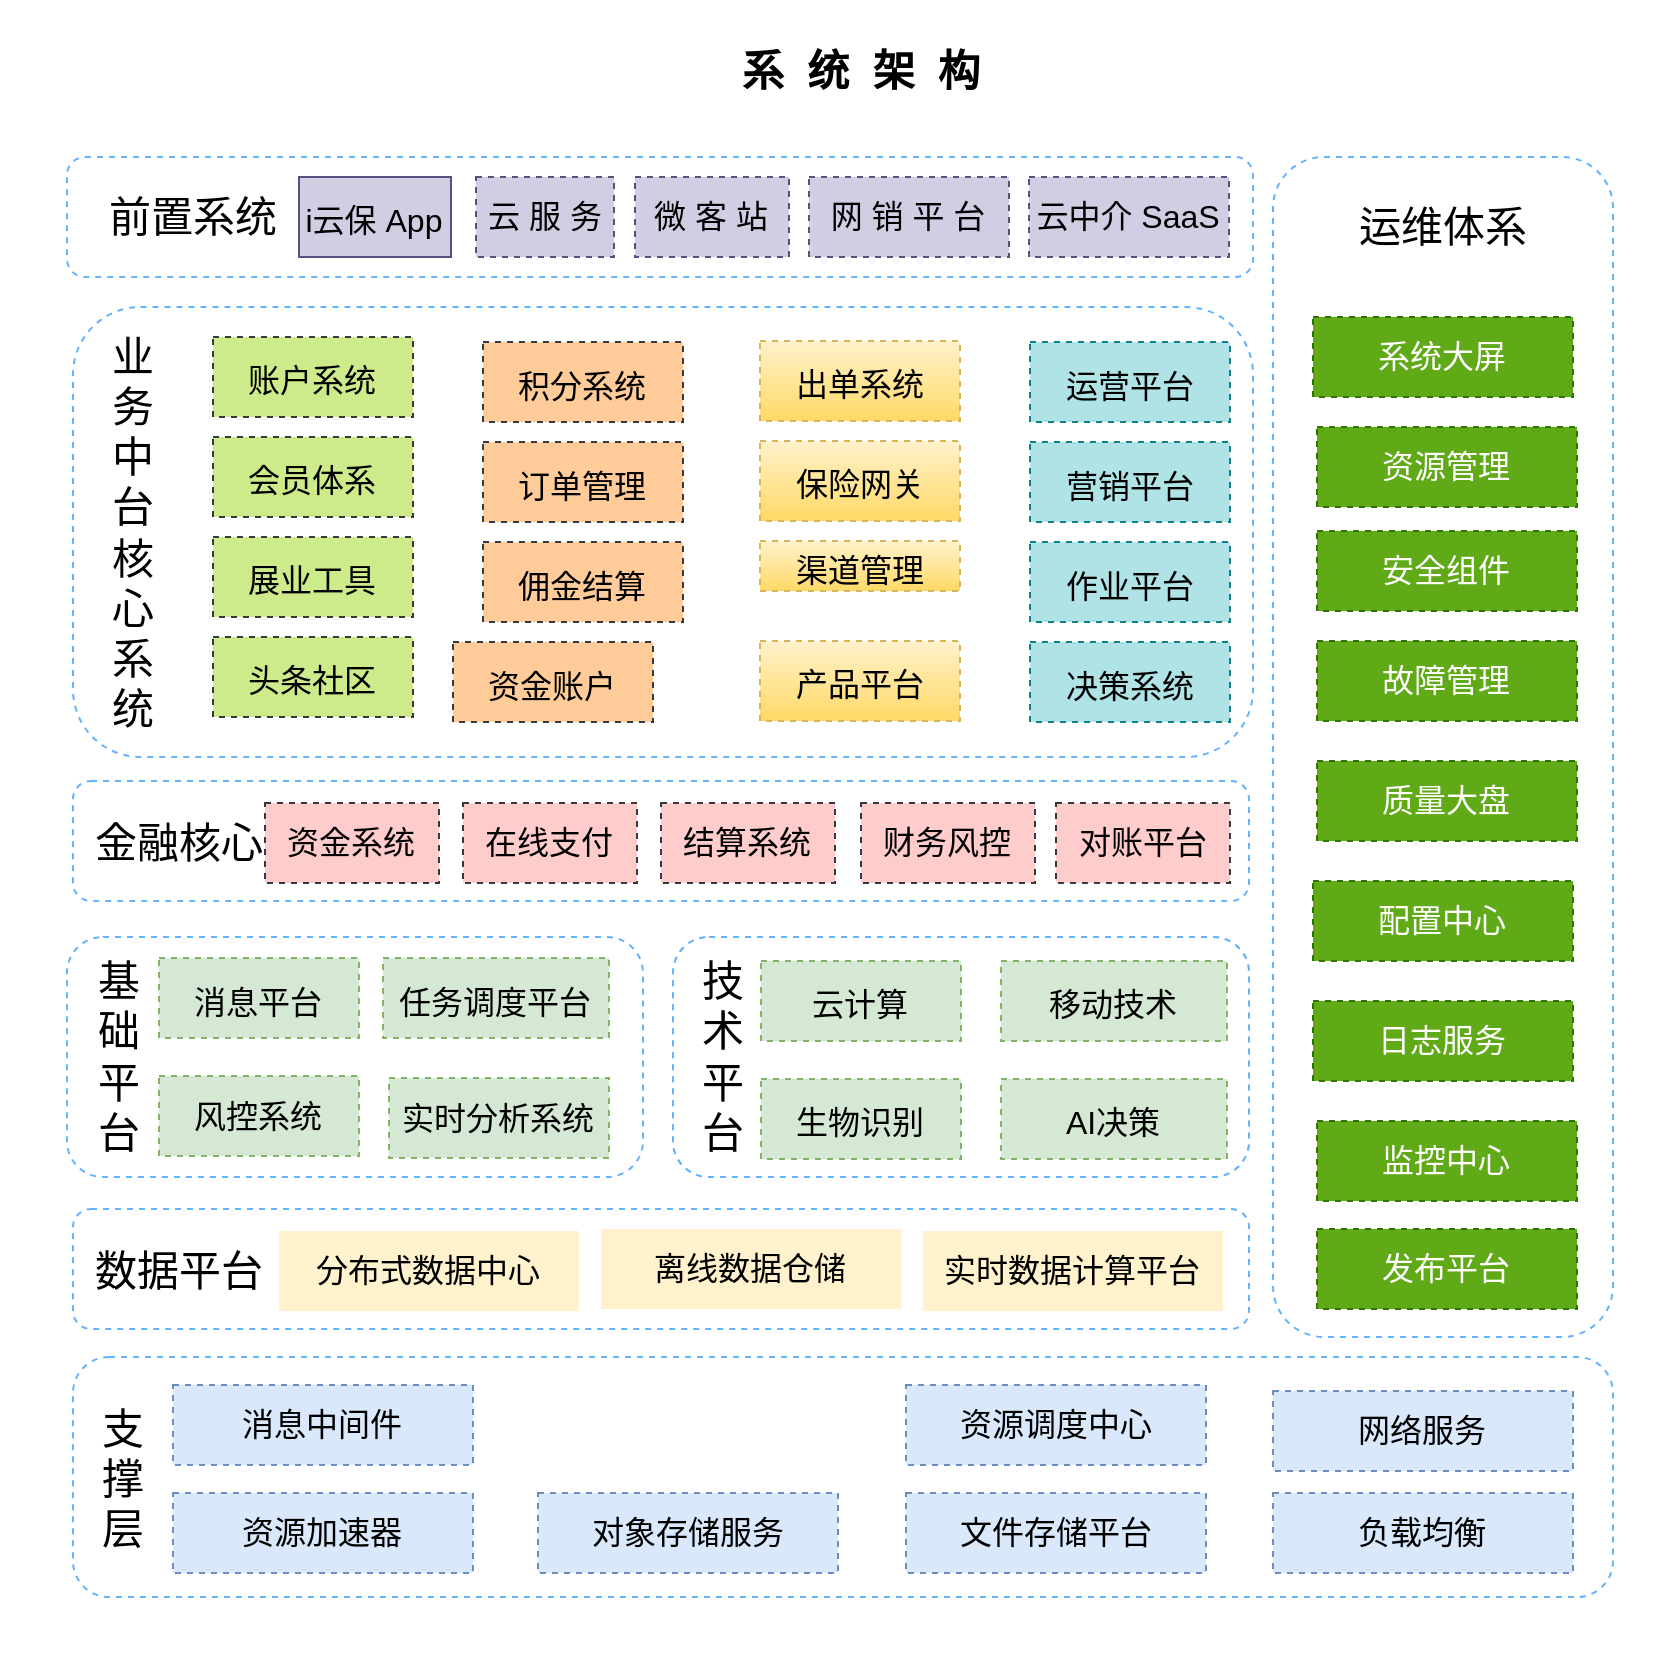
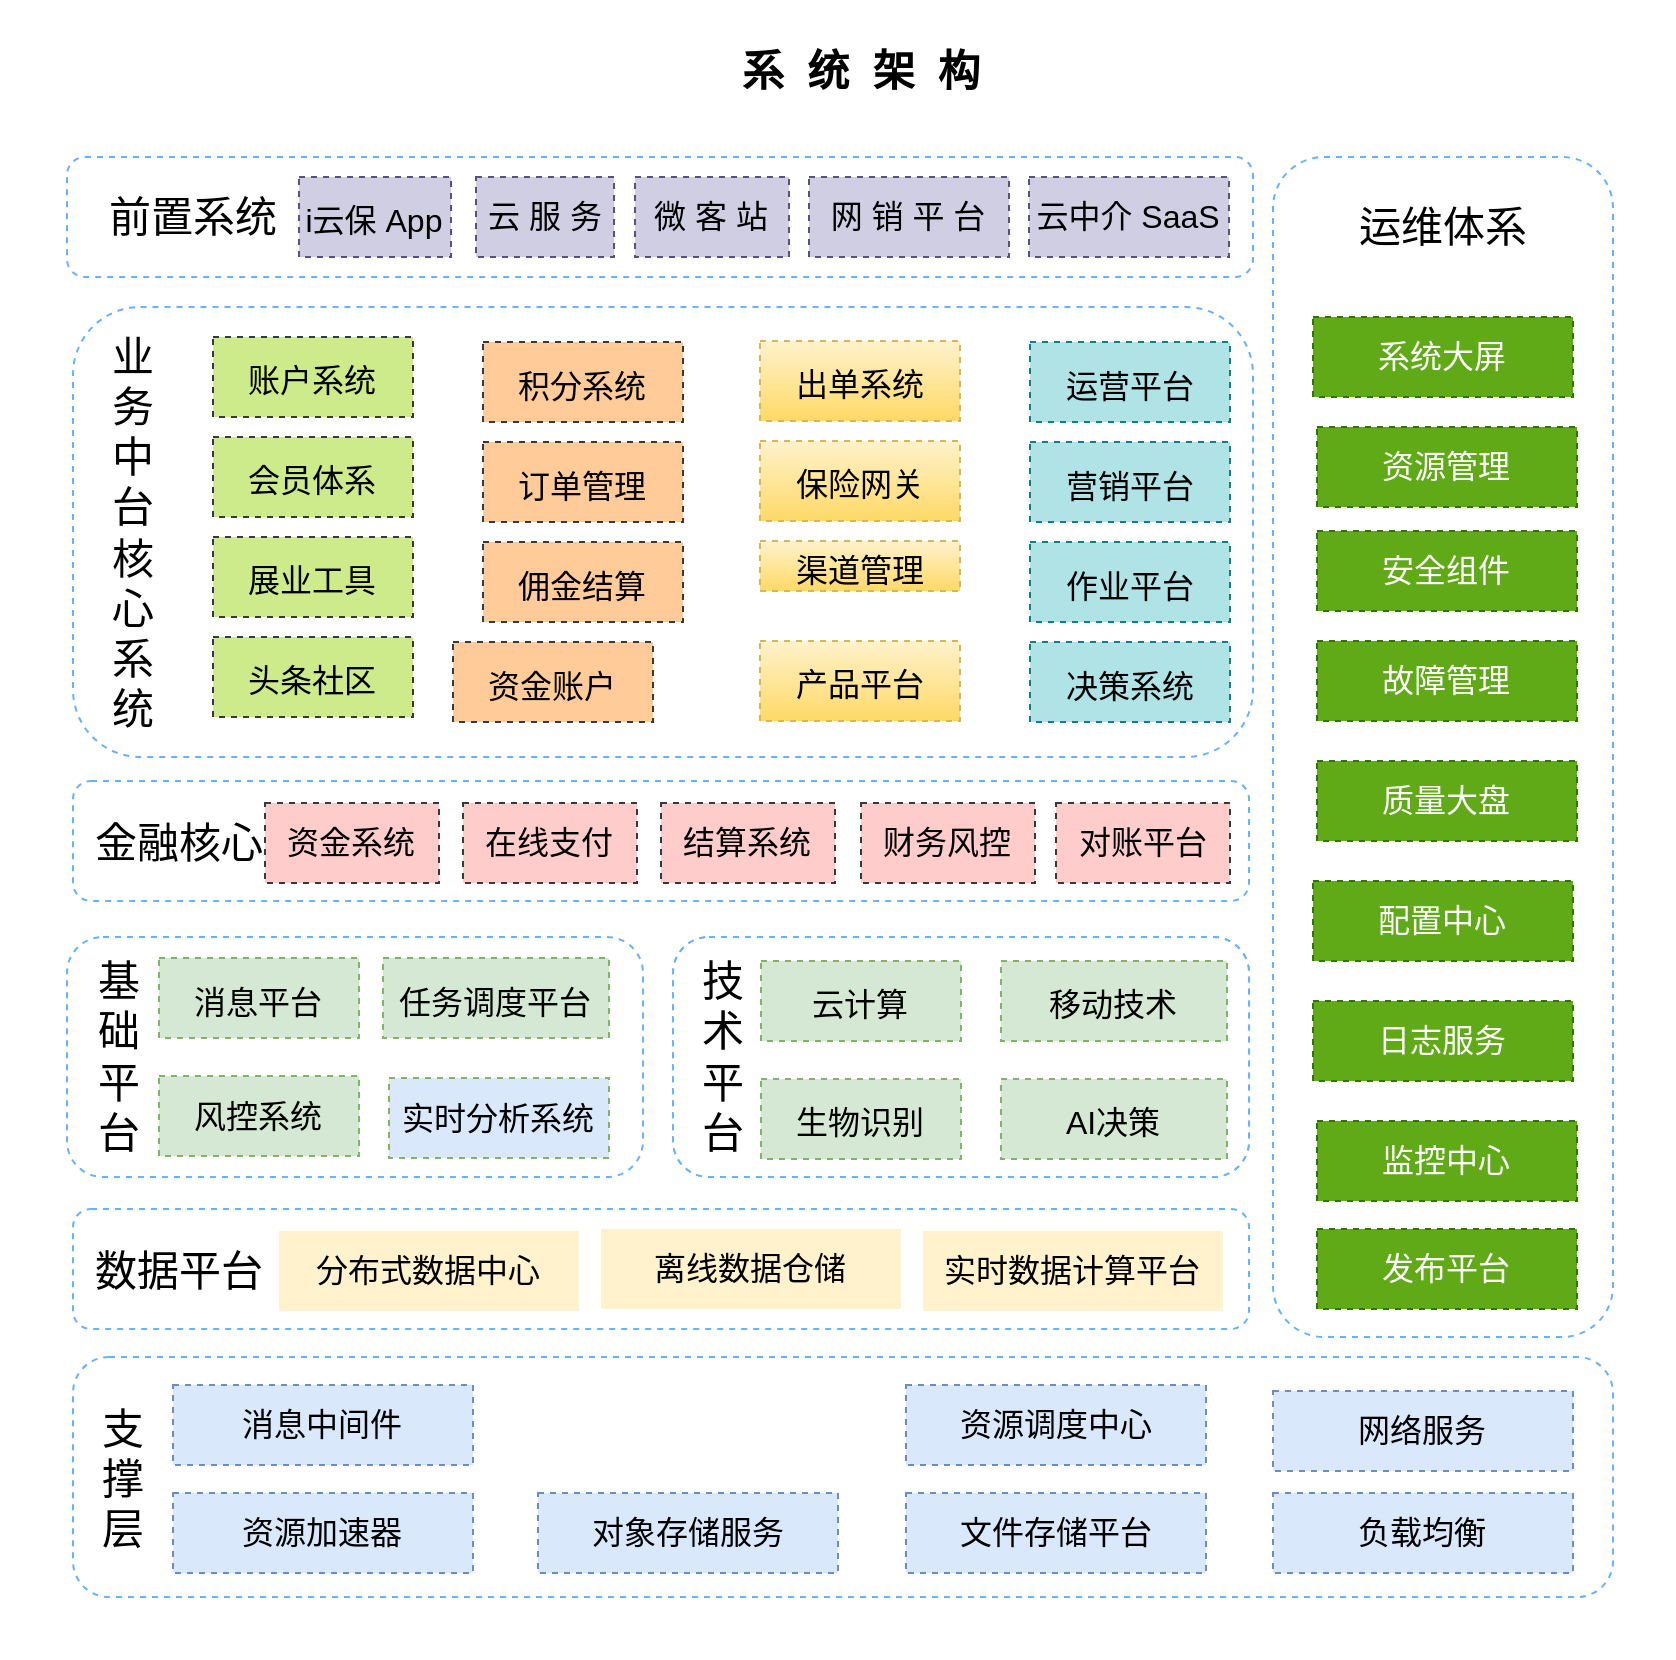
(375, 217) -> (375, 217)
(499, 1118) -> (499, 1118)
